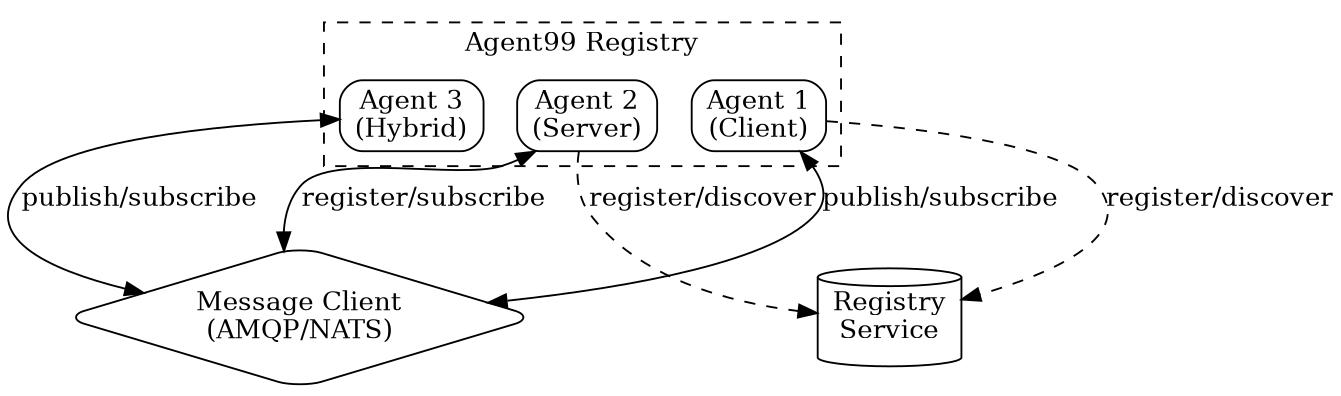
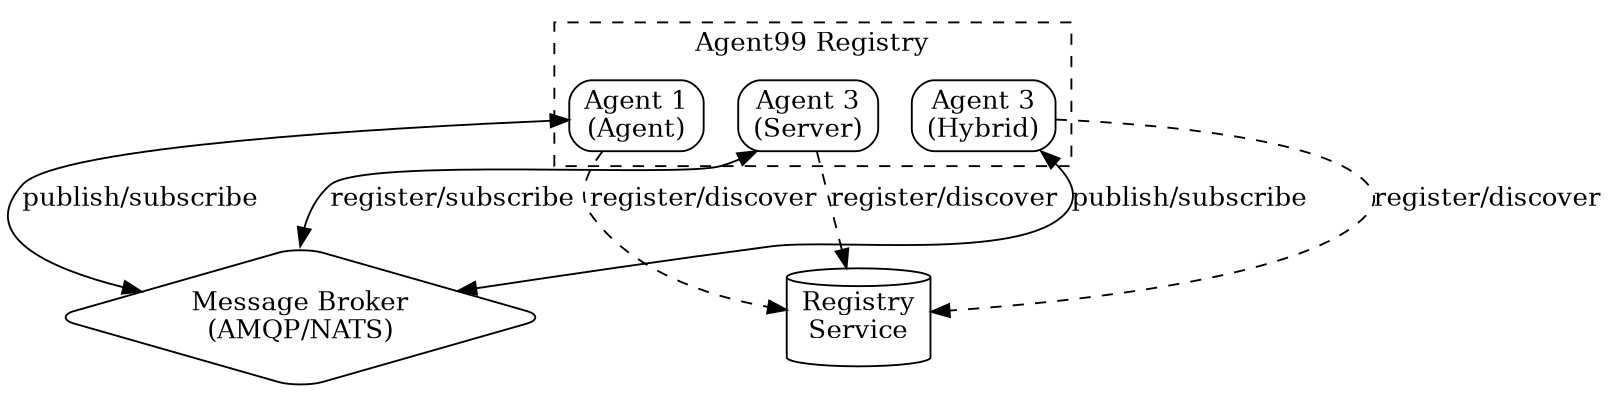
(587, 116) -> (808, 116)
(759, 116) -> (636, 116)
none -> (1336, 237)
(300, 317) -> (300, 317)
